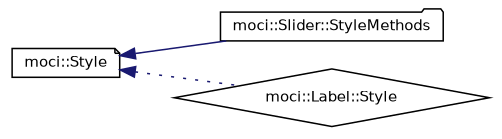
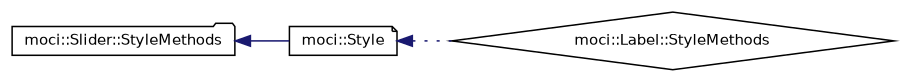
(181, 47) -> (270, 41)
(332, 98) -> (673, 41)
